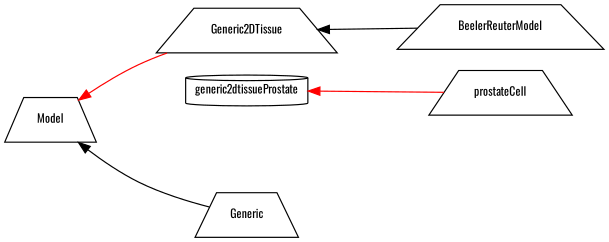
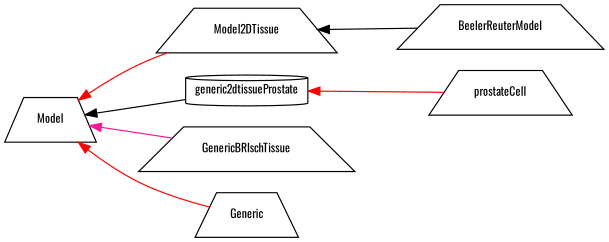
(247, 31) -> (247, 31)
none -> (141, 106)
none -> (247, 149)
(145, 185) -> (145, 185)
